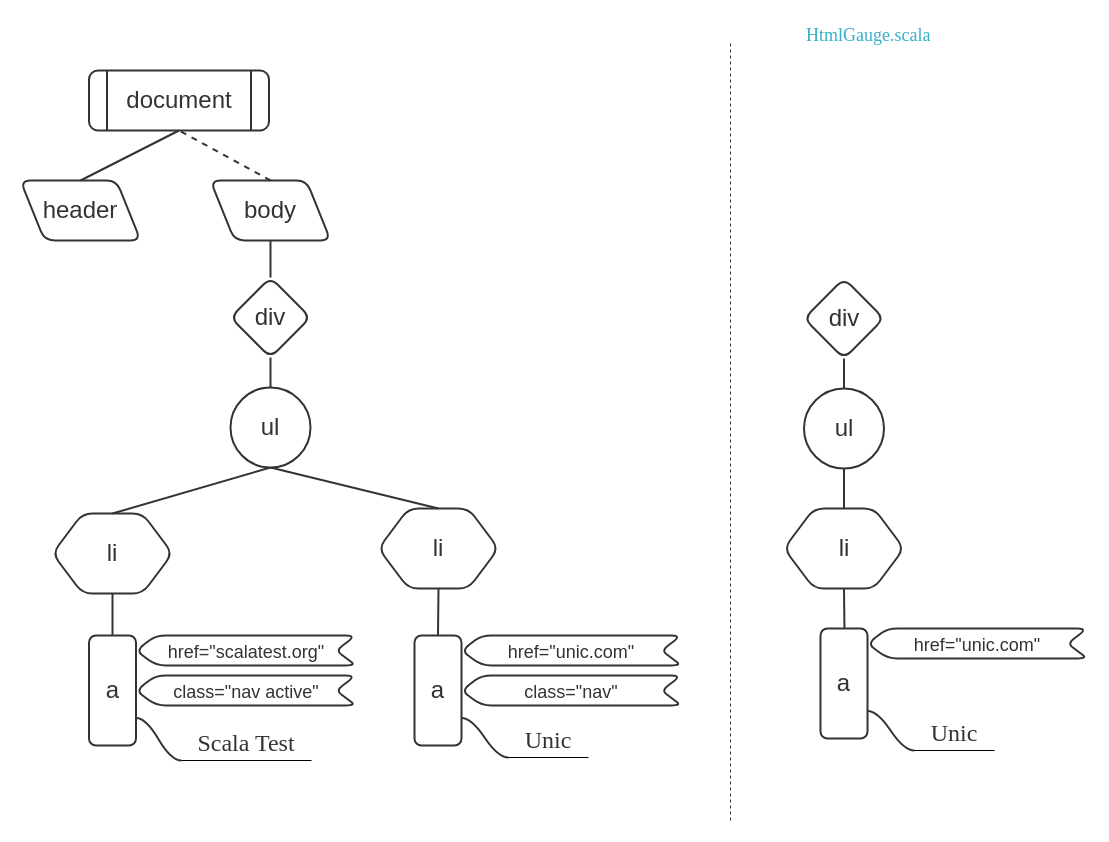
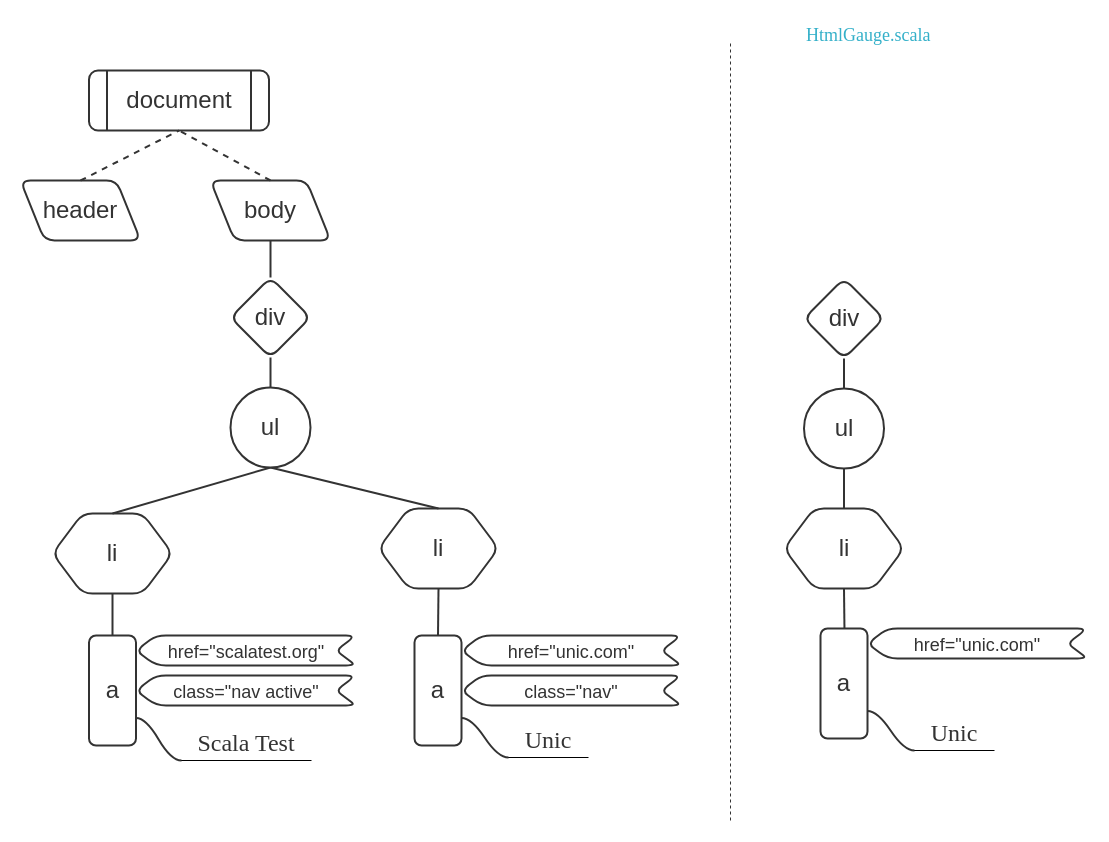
(131, 155) -> (131, 155)
